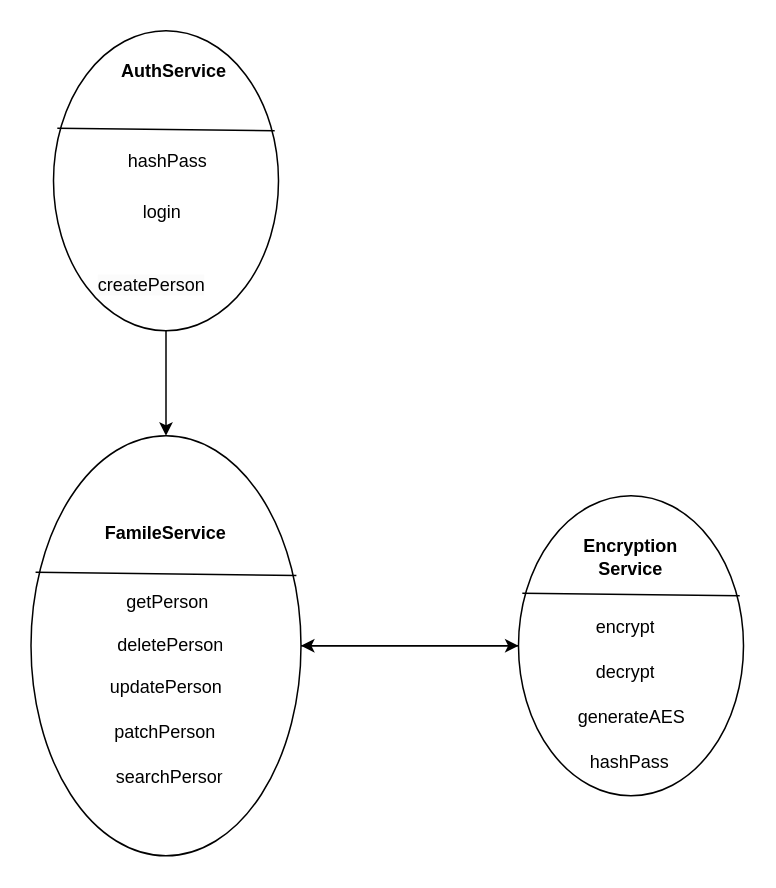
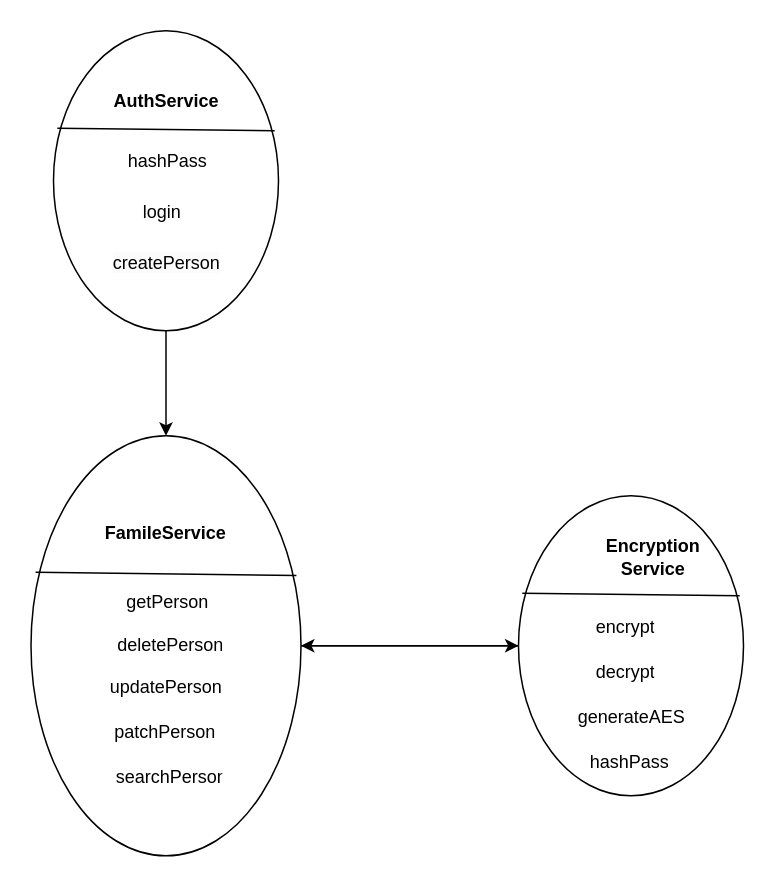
(173, 71) -> (166, 101)
(151, 295) -> (166, 273)
(631, 558) -> (653, 558)
